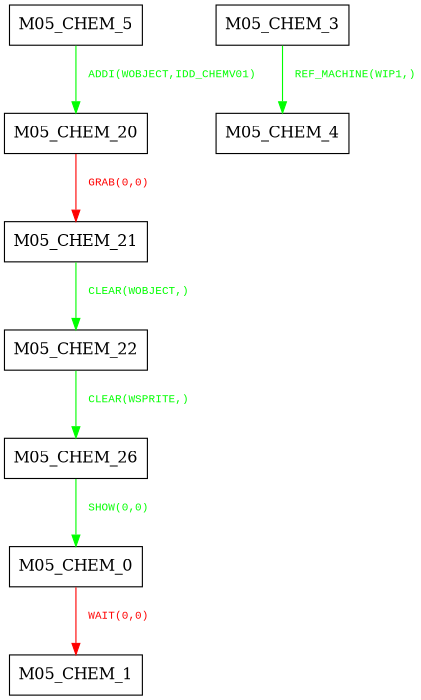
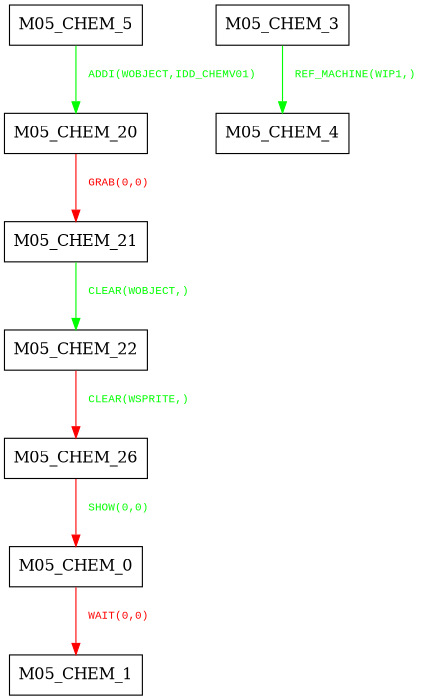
(76, 398) -> (76, 398)
(76, 507) -> (76, 507)
